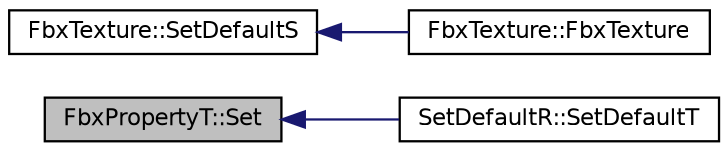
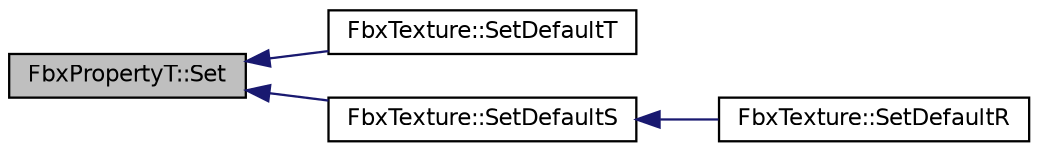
(559, 32) -> (874, 119)
none -> (299, 97)
(559, 119) -> (482, 32)
